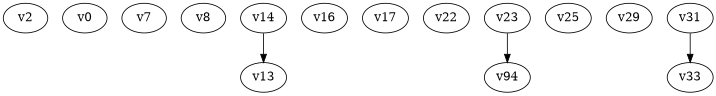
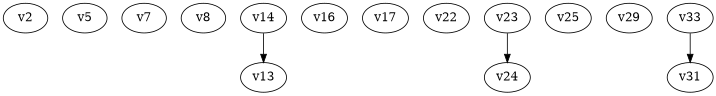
(85, 18) -> (85, 18)
(690, 44) -> (690, 44)
(507, 77) -> (507, 77)
